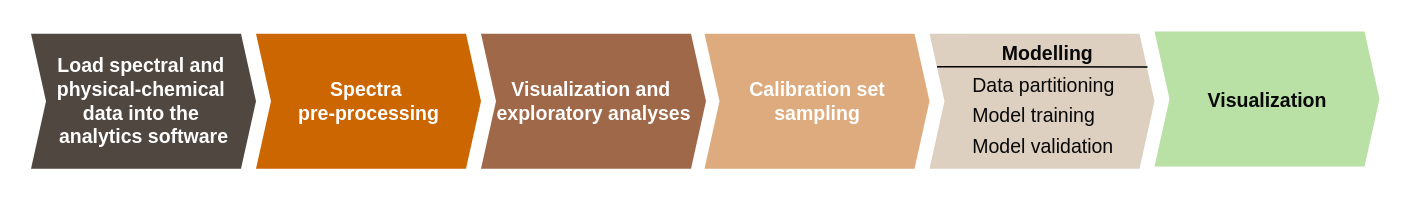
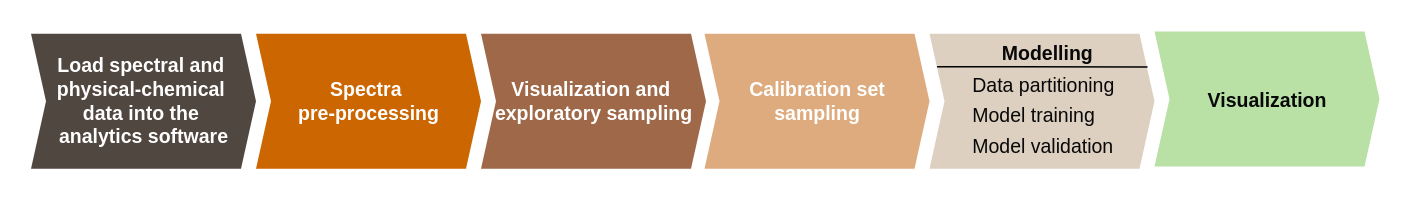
(594, 101) -> (594, 101)
